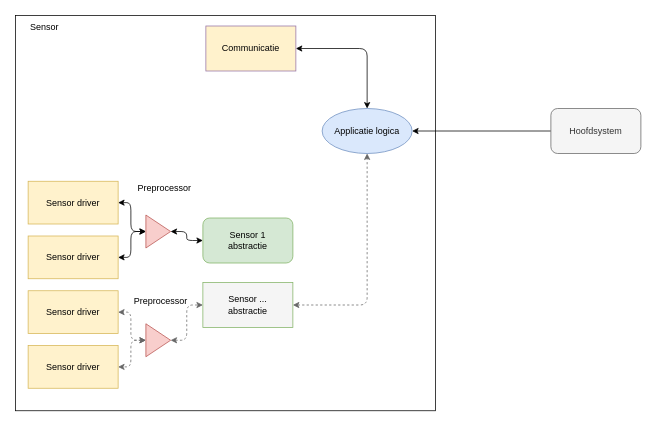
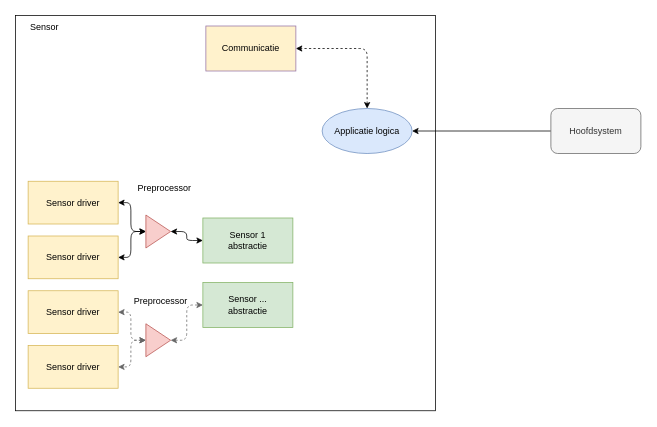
(359, 48) -> (359, 48)
(248, 240) -> (248, 240)
(248, 305) -> (248, 305)
(362, 305) -> none
